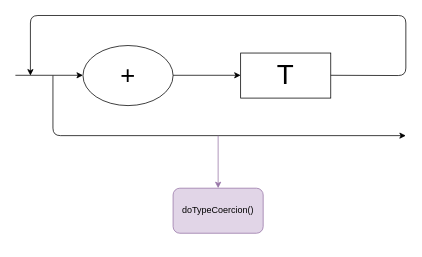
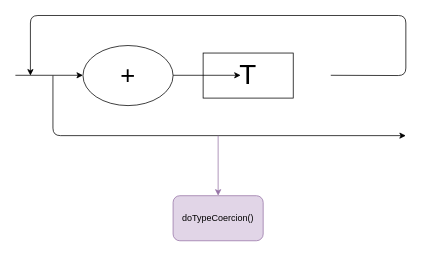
(285, 75) -> (248, 75)
(218, 210) -> (218, 218)
